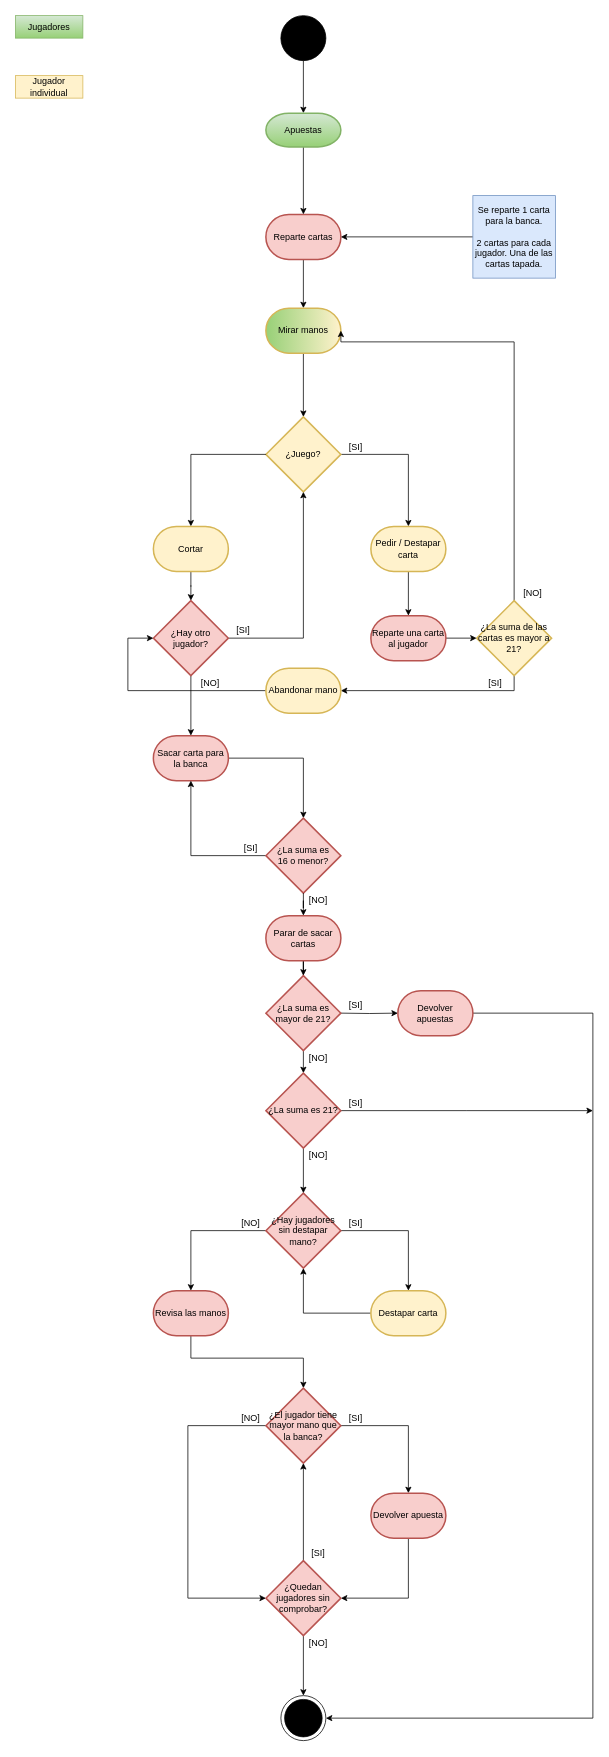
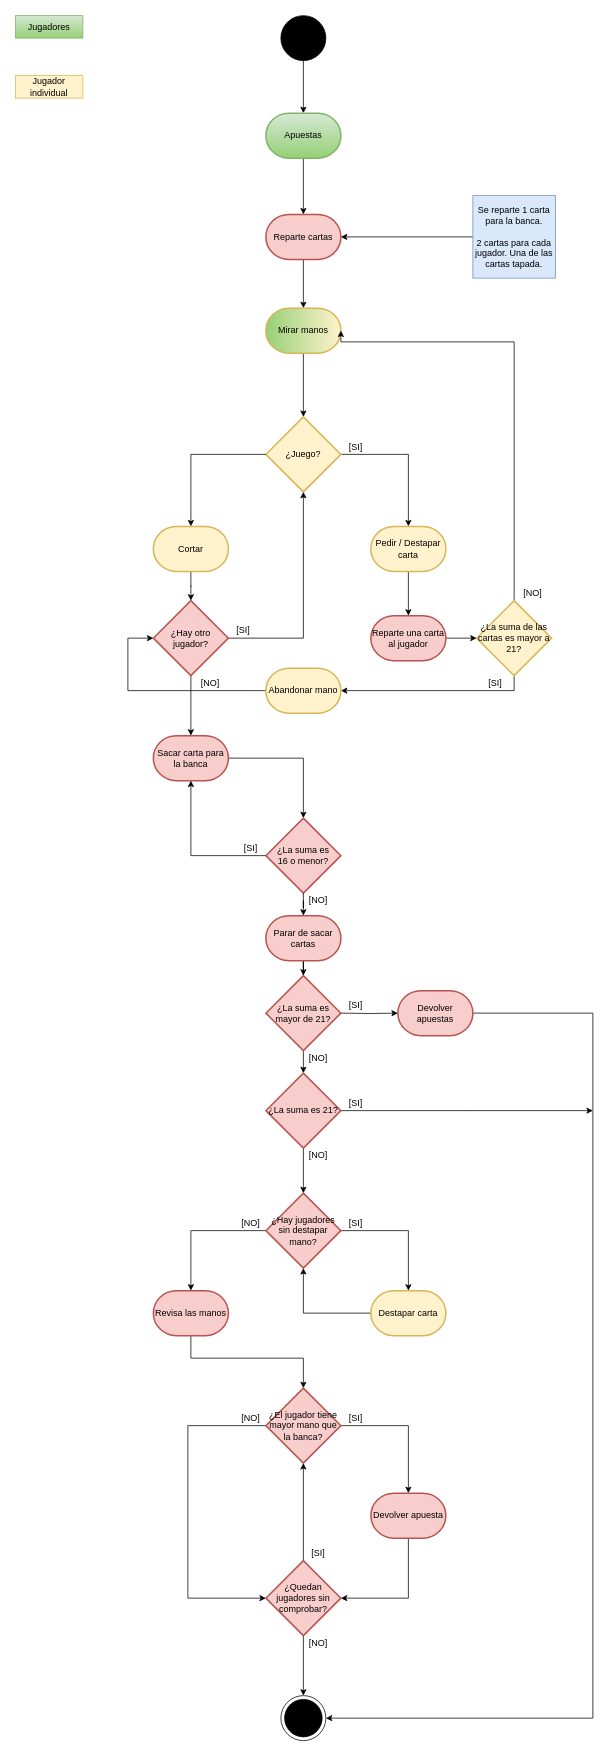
(303, 130) -> (303, 135)
